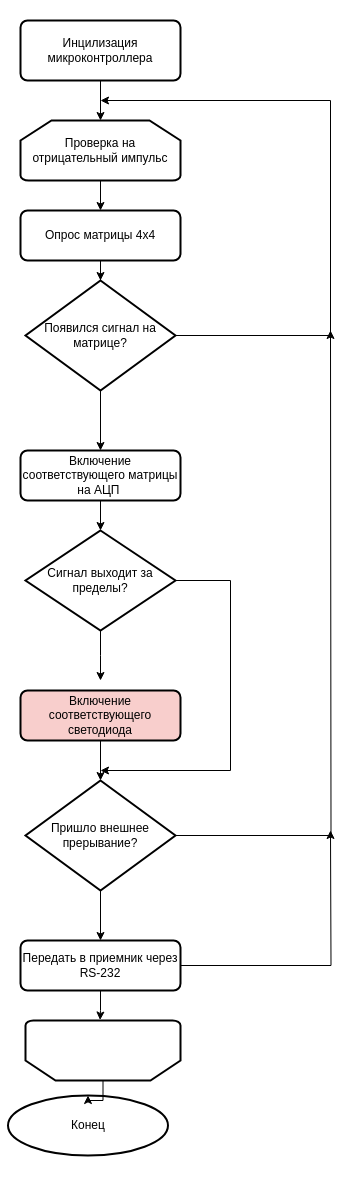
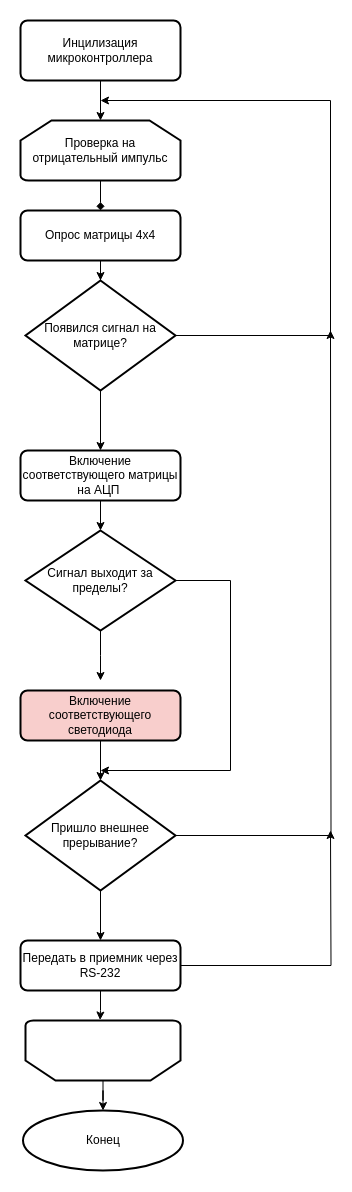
(101, 202) -> (101, 202)
(88, 1126) -> (103, 1141)
